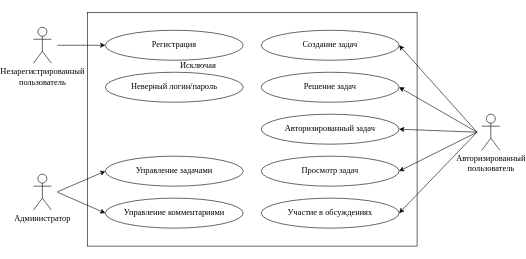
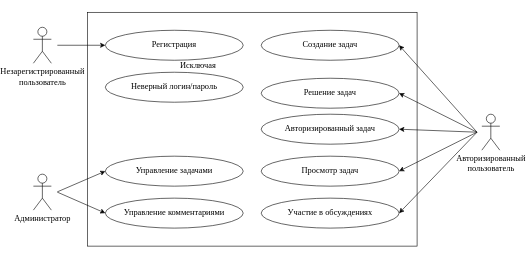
(330, 87) -> (330, 93)
